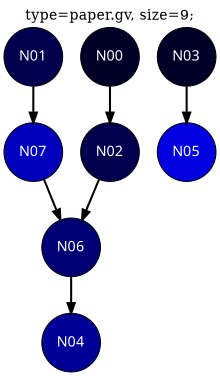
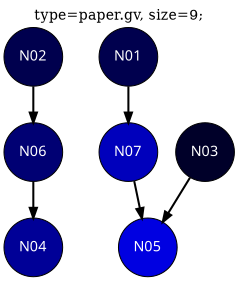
(110, 57) -> none
(50, 195) -> (137, 195)
